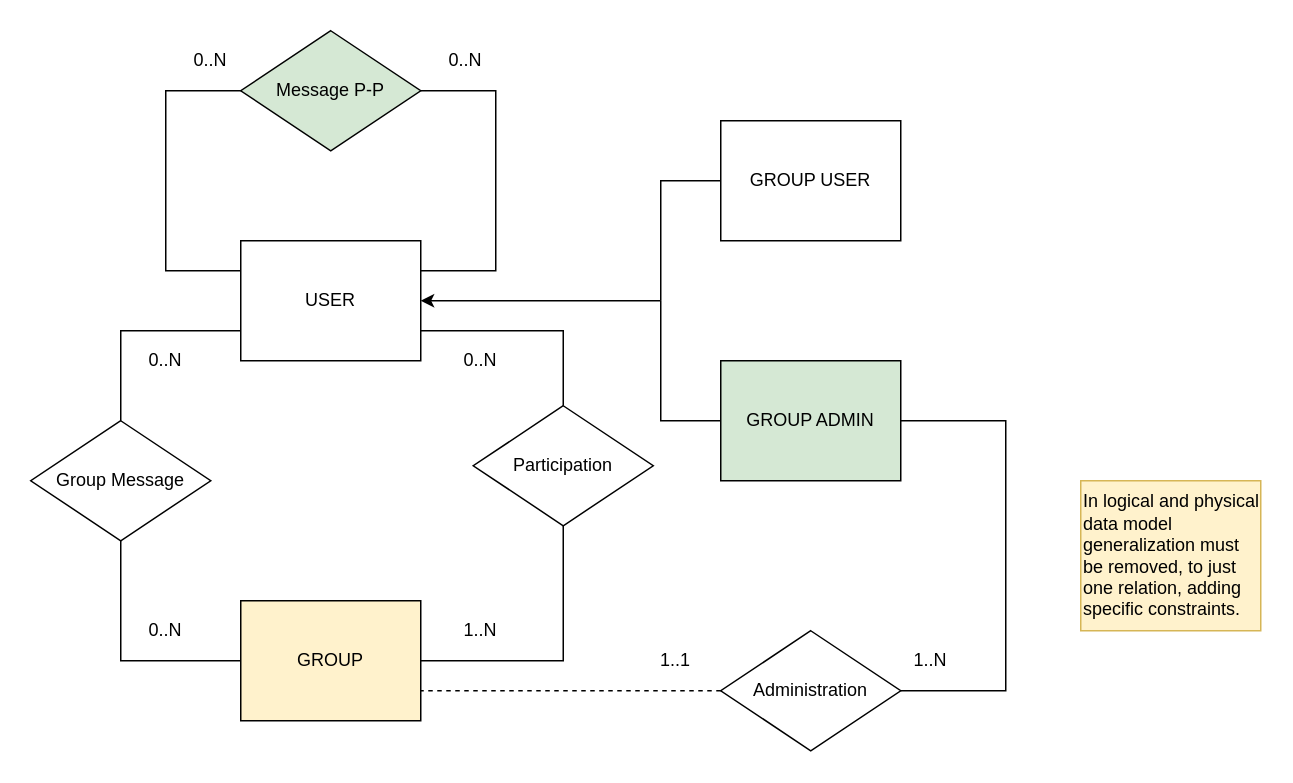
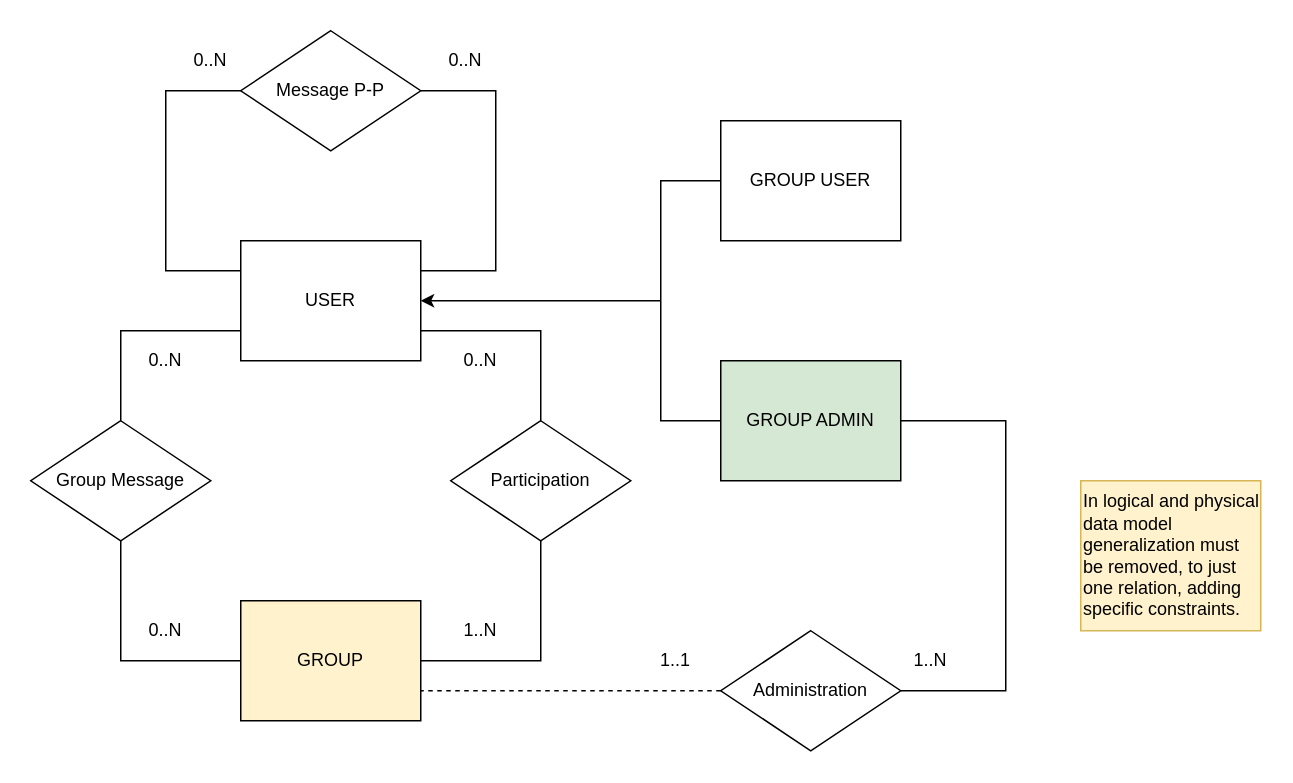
(331, 91) -> (331, 91)
(563, 466) -> (541, 481)
